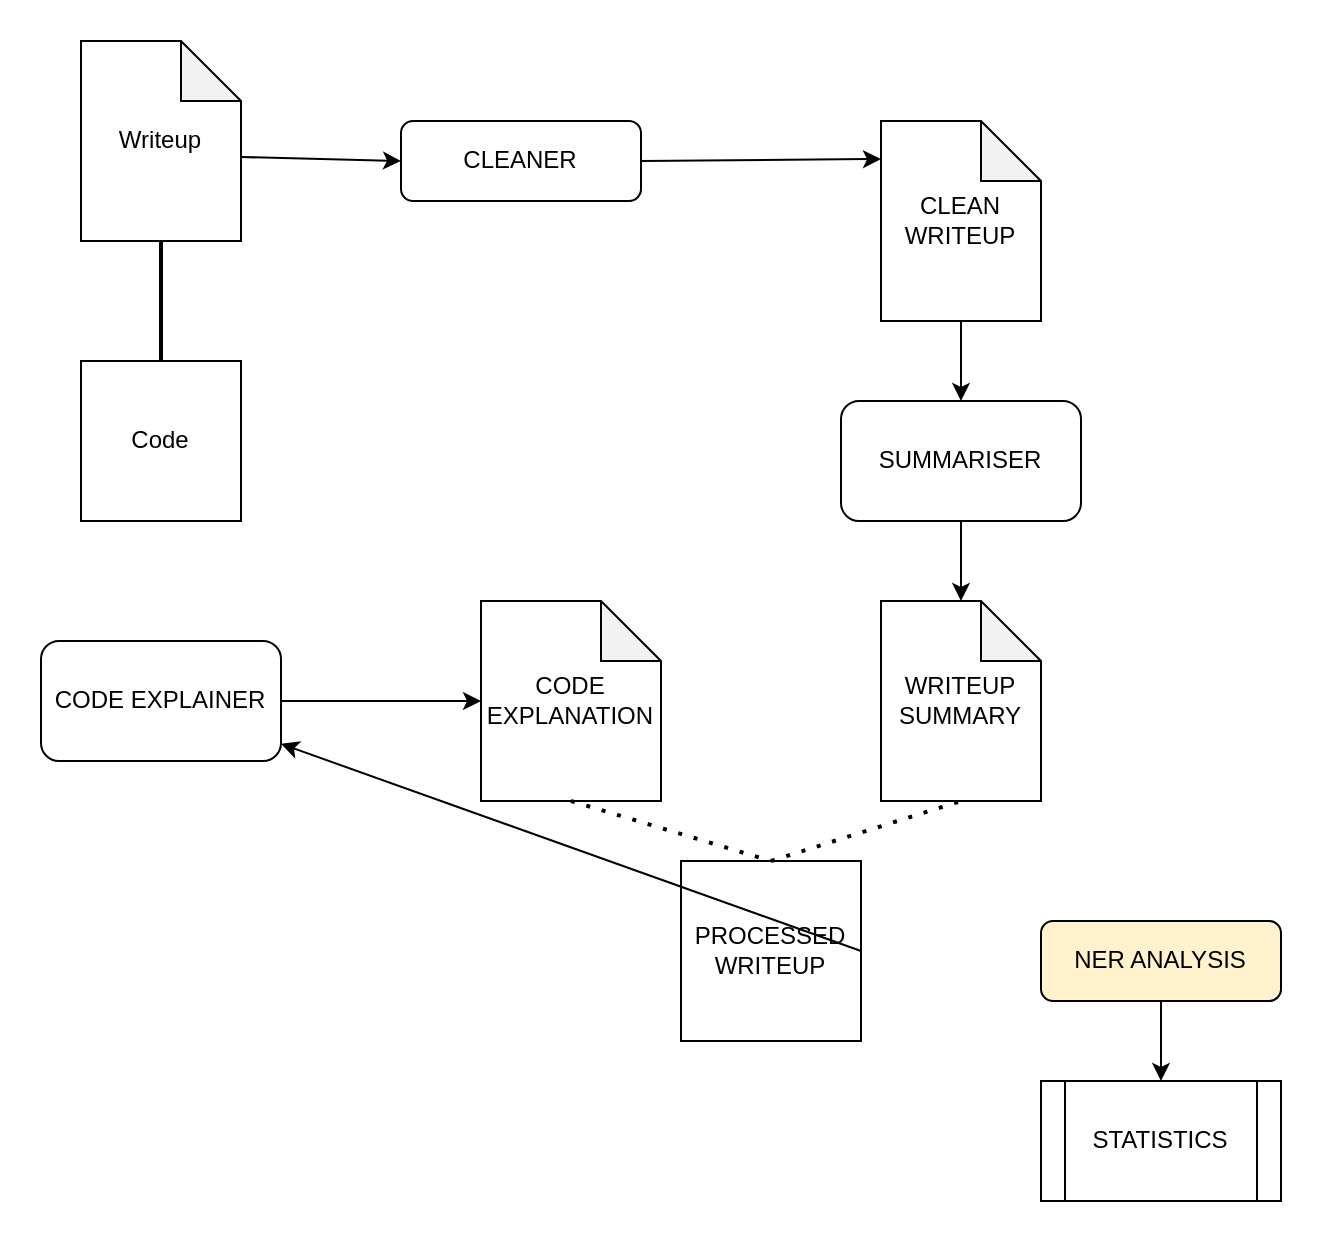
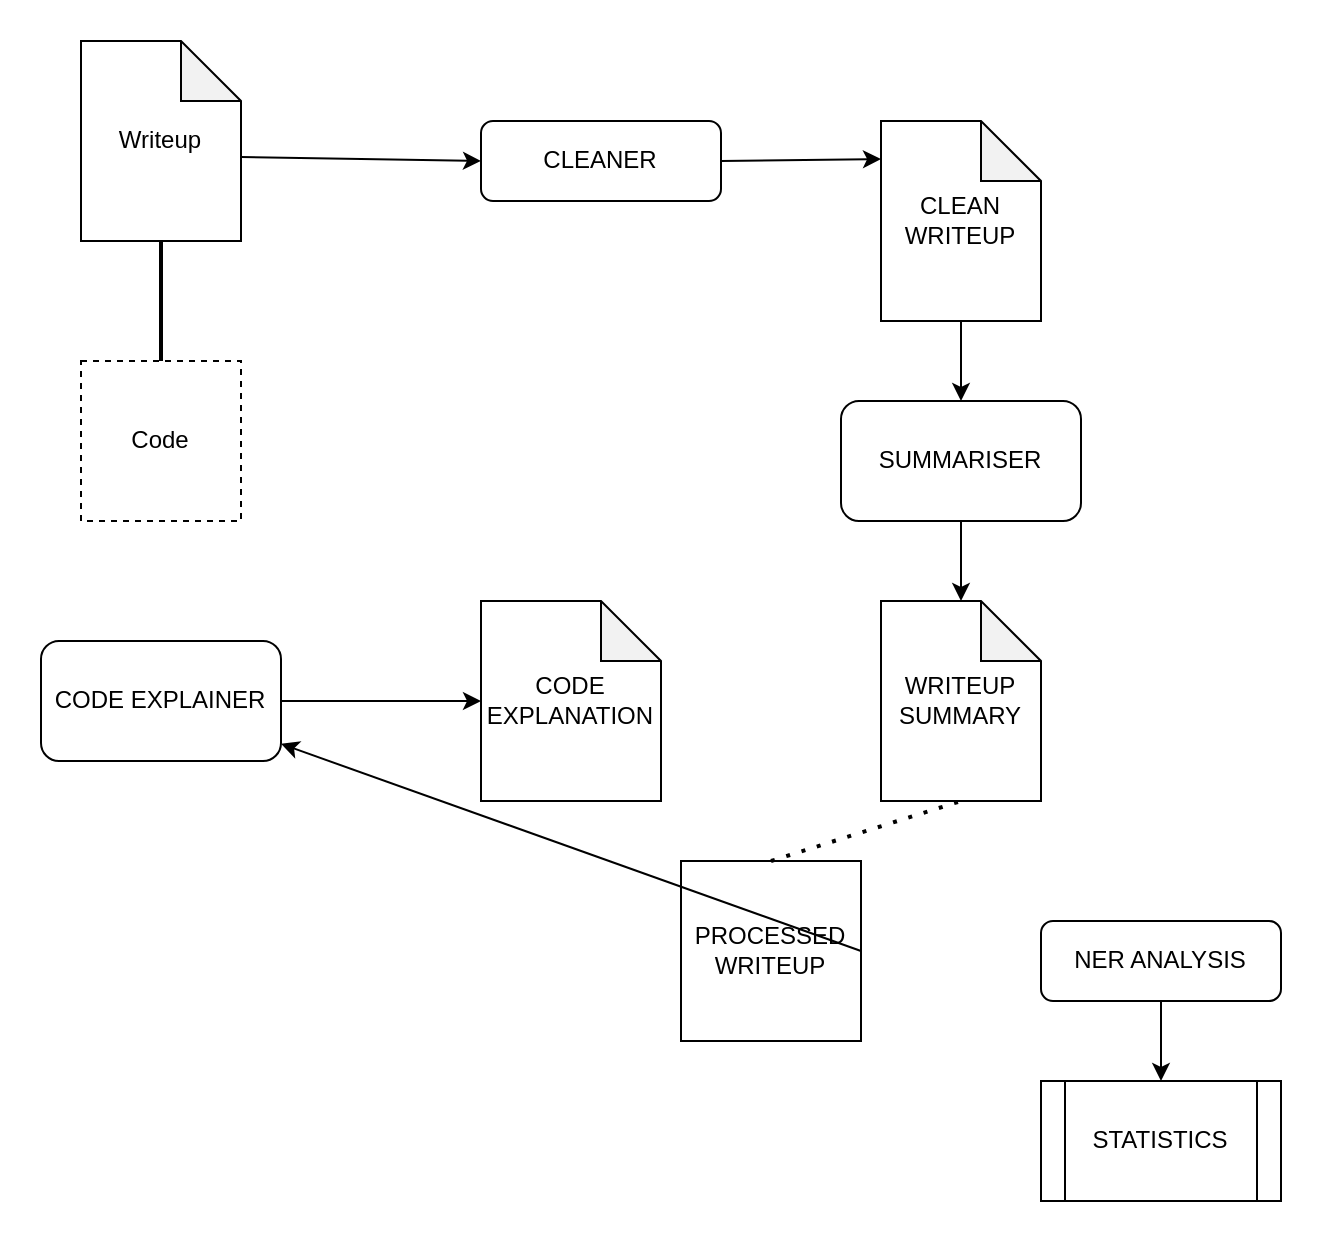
(521, 161) -> (601, 161)
(161, 441) -> (161, 441)
(592, 807) -> none
(1161, 961) -> (1161, 961)
